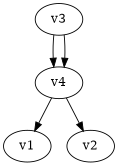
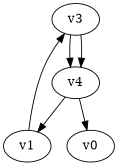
none -> (38, 84)
(91, 146) -> (91, 146)
